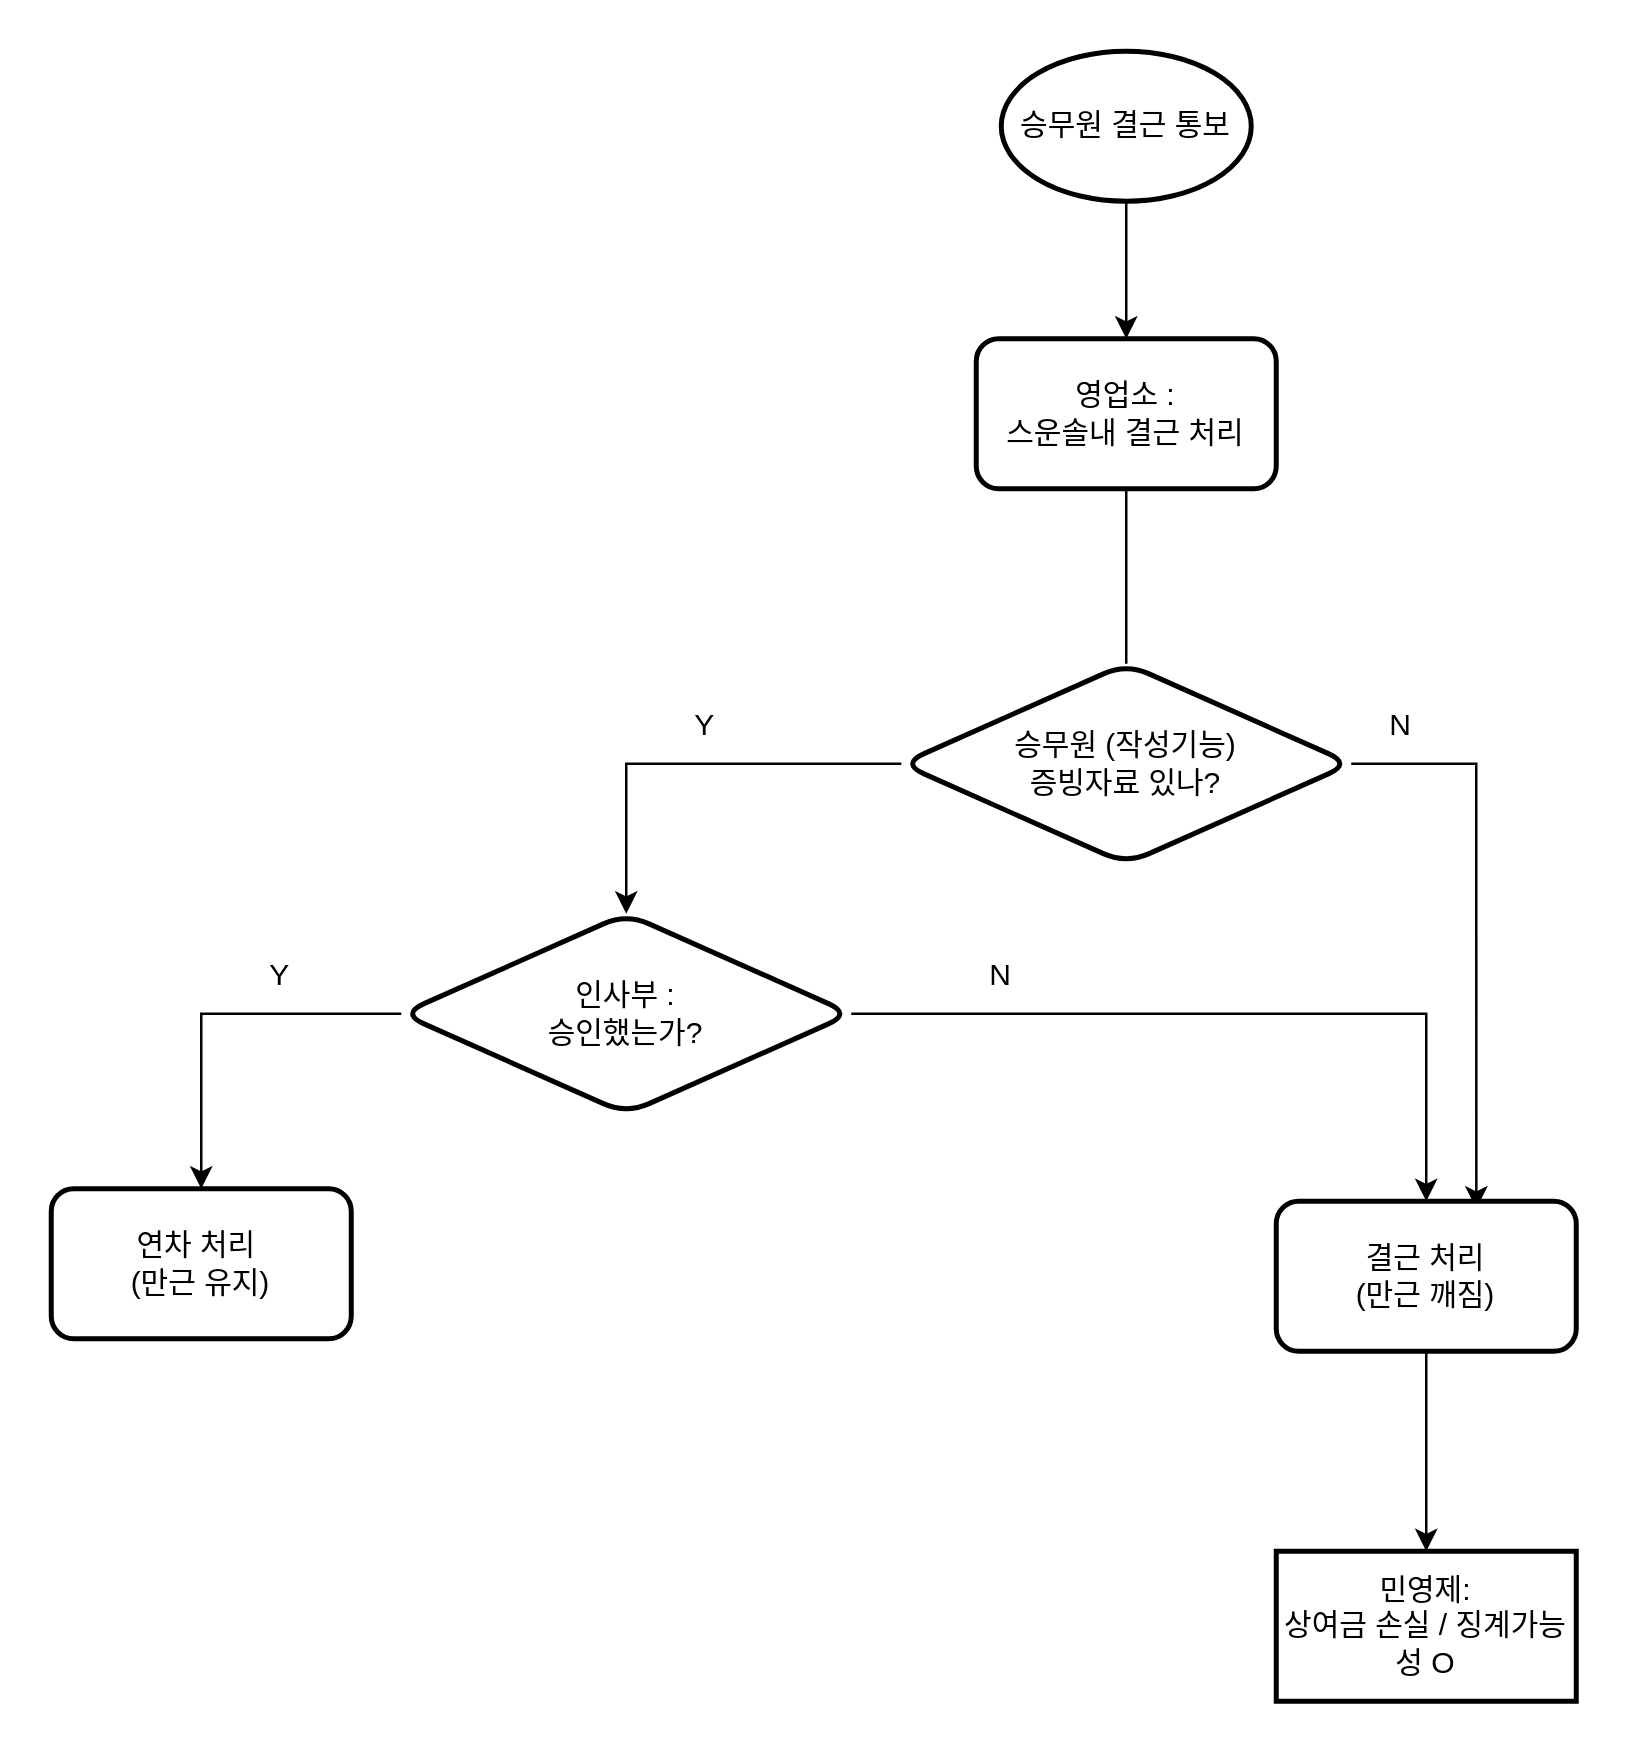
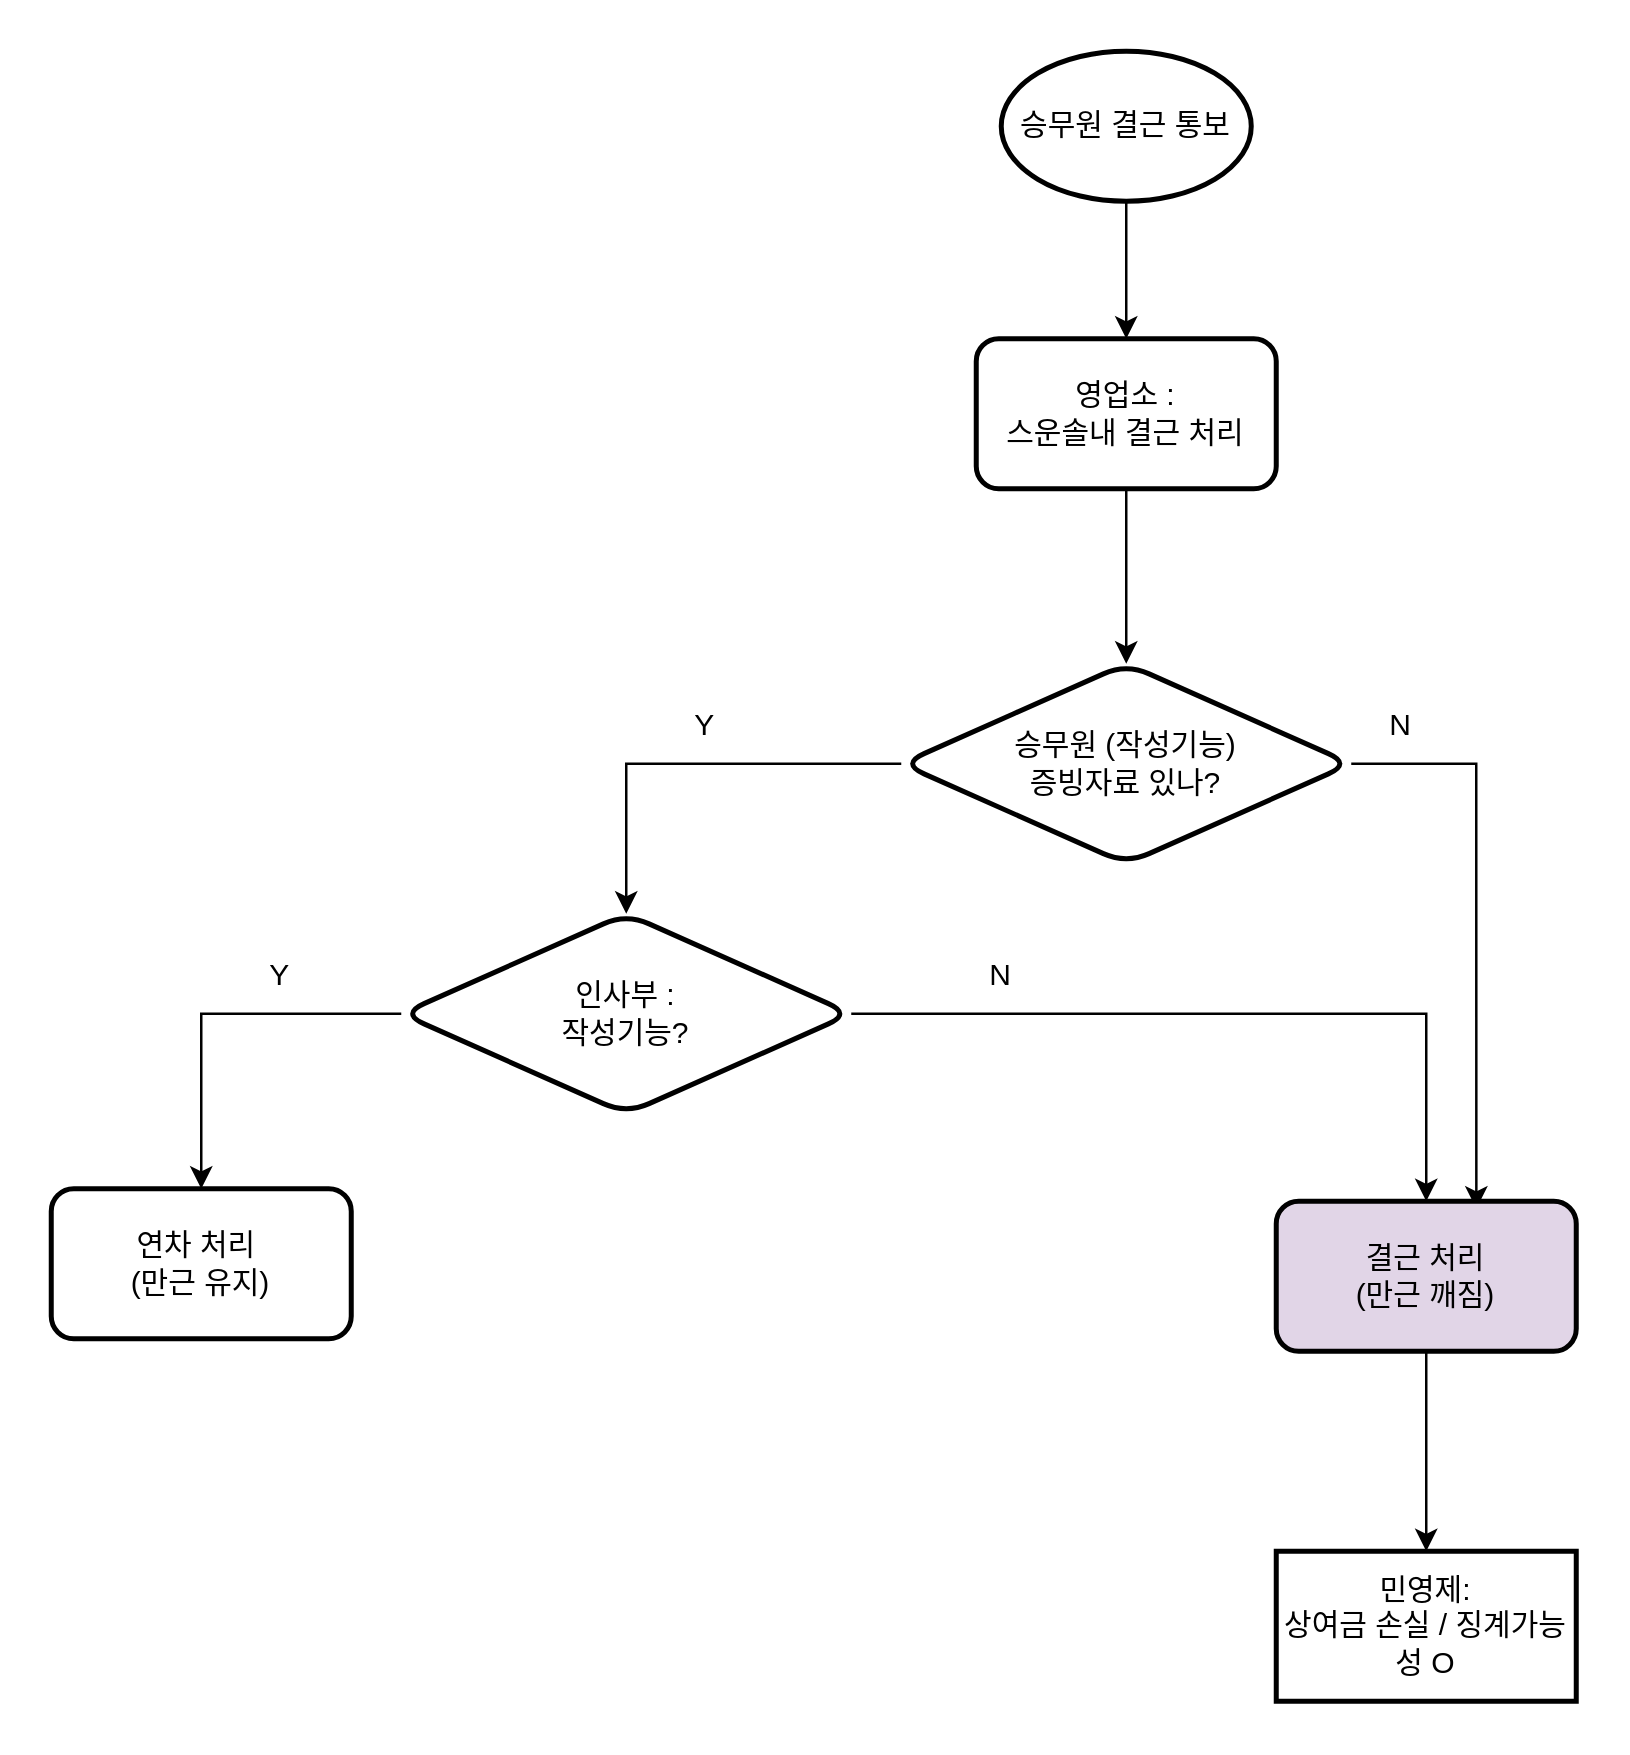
(1126, 653) -> (1126, 645)
(626, 1014) -> (626, 1014)
(1426, 1276) -> (1426, 1276)
